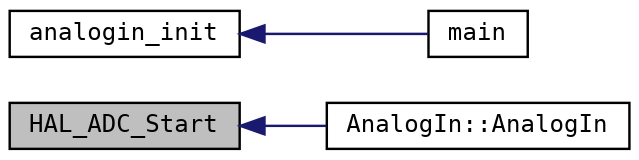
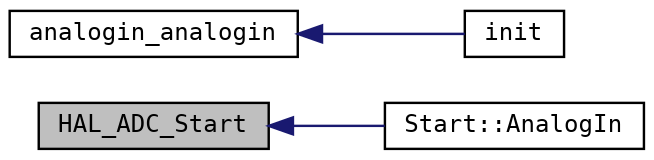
(125, 34) -> (154, 34)
(478, 34) -> (514, 34)
(478, 126) -> (514, 126)
